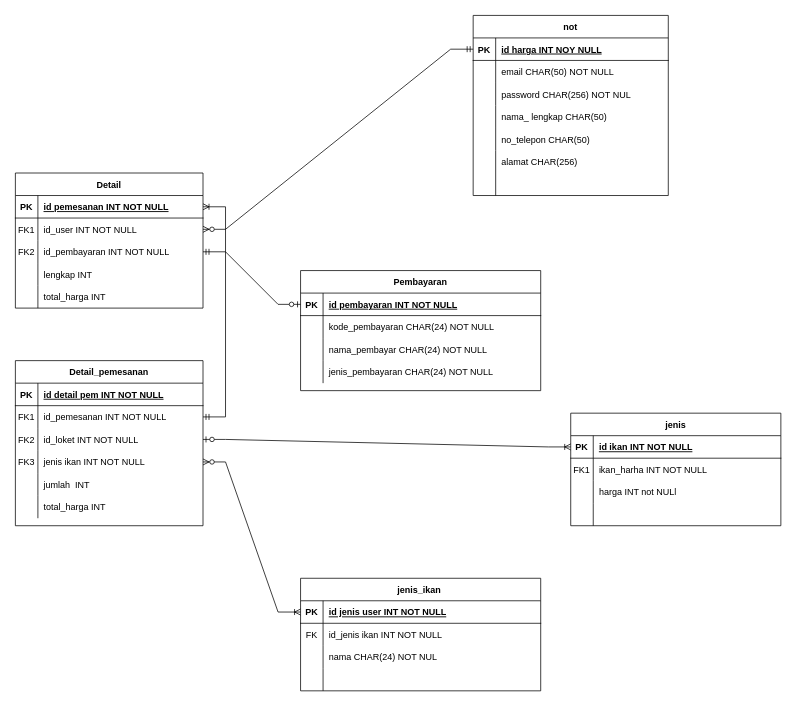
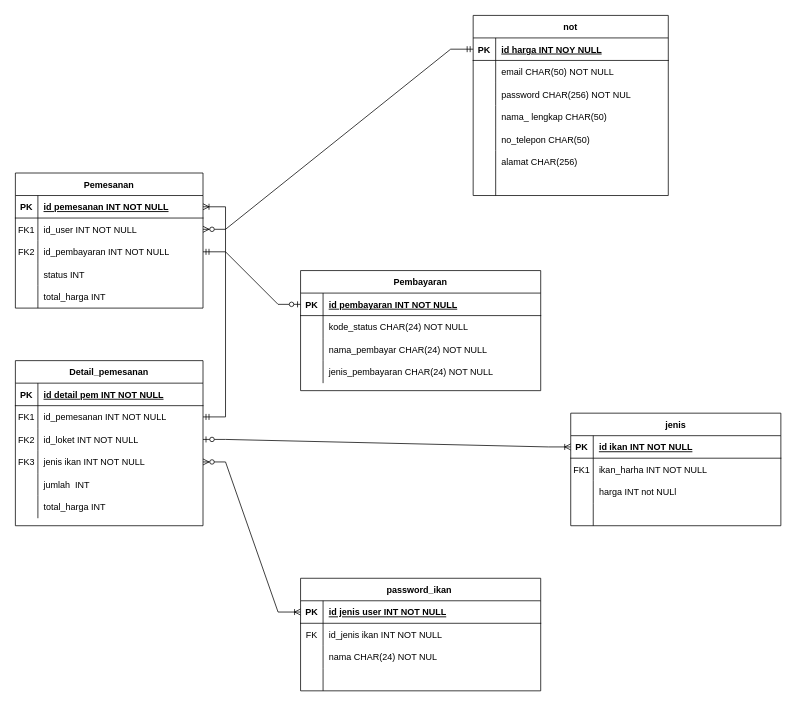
(109, 185) -> (109, 185)
(69, 275) -> (68, 275)
(408, 327) -> (398, 327)
(420, 590) -> (420, 590)
